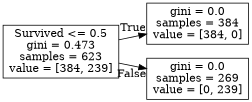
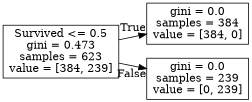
(198, 79) -> (198, 79)
